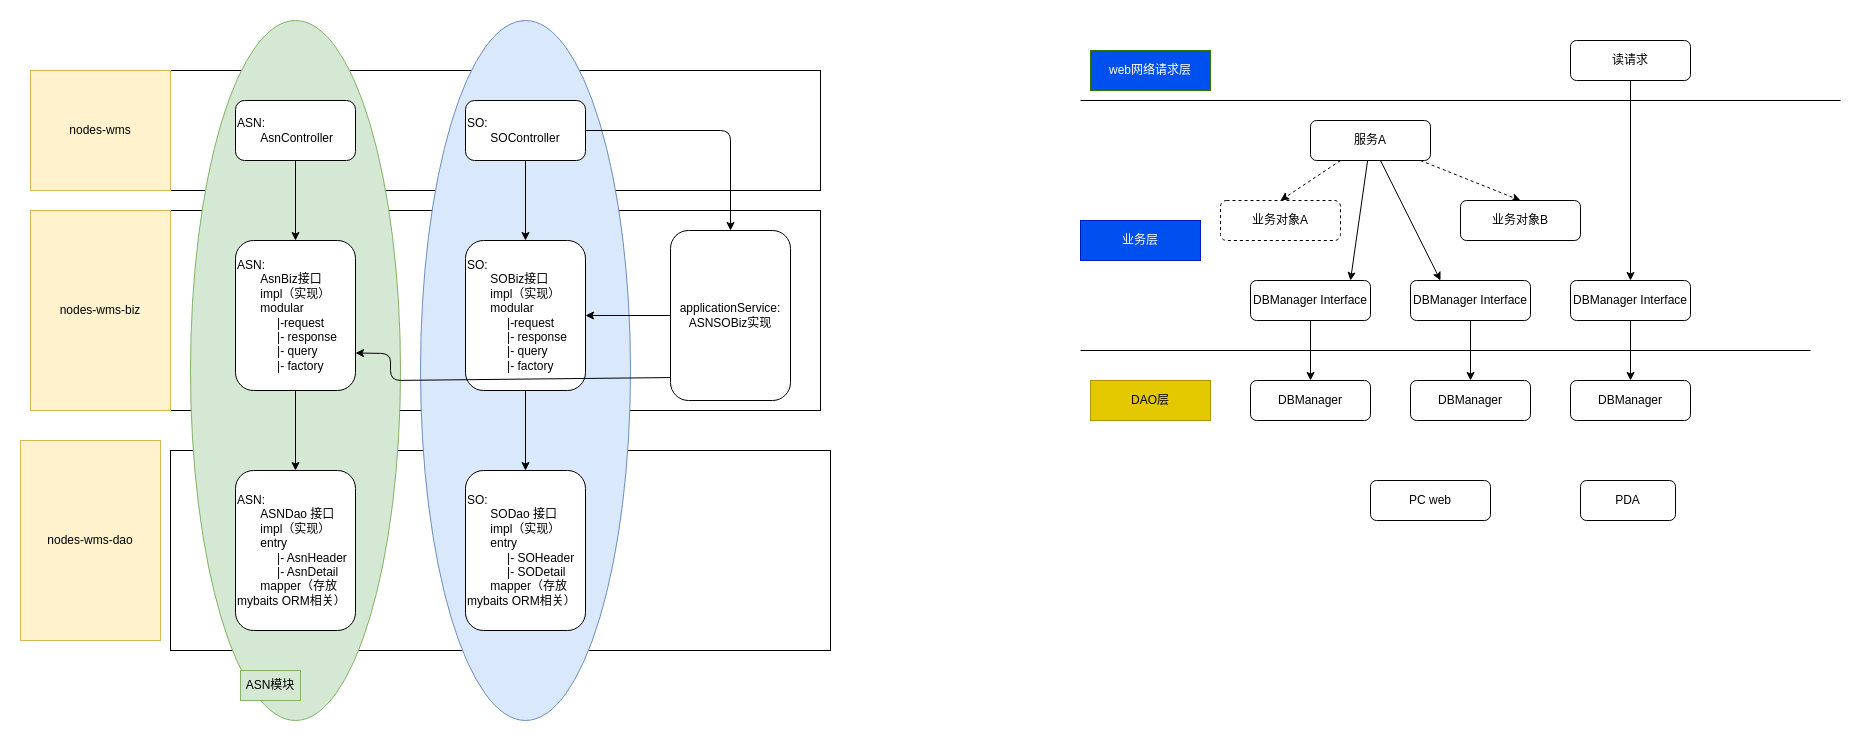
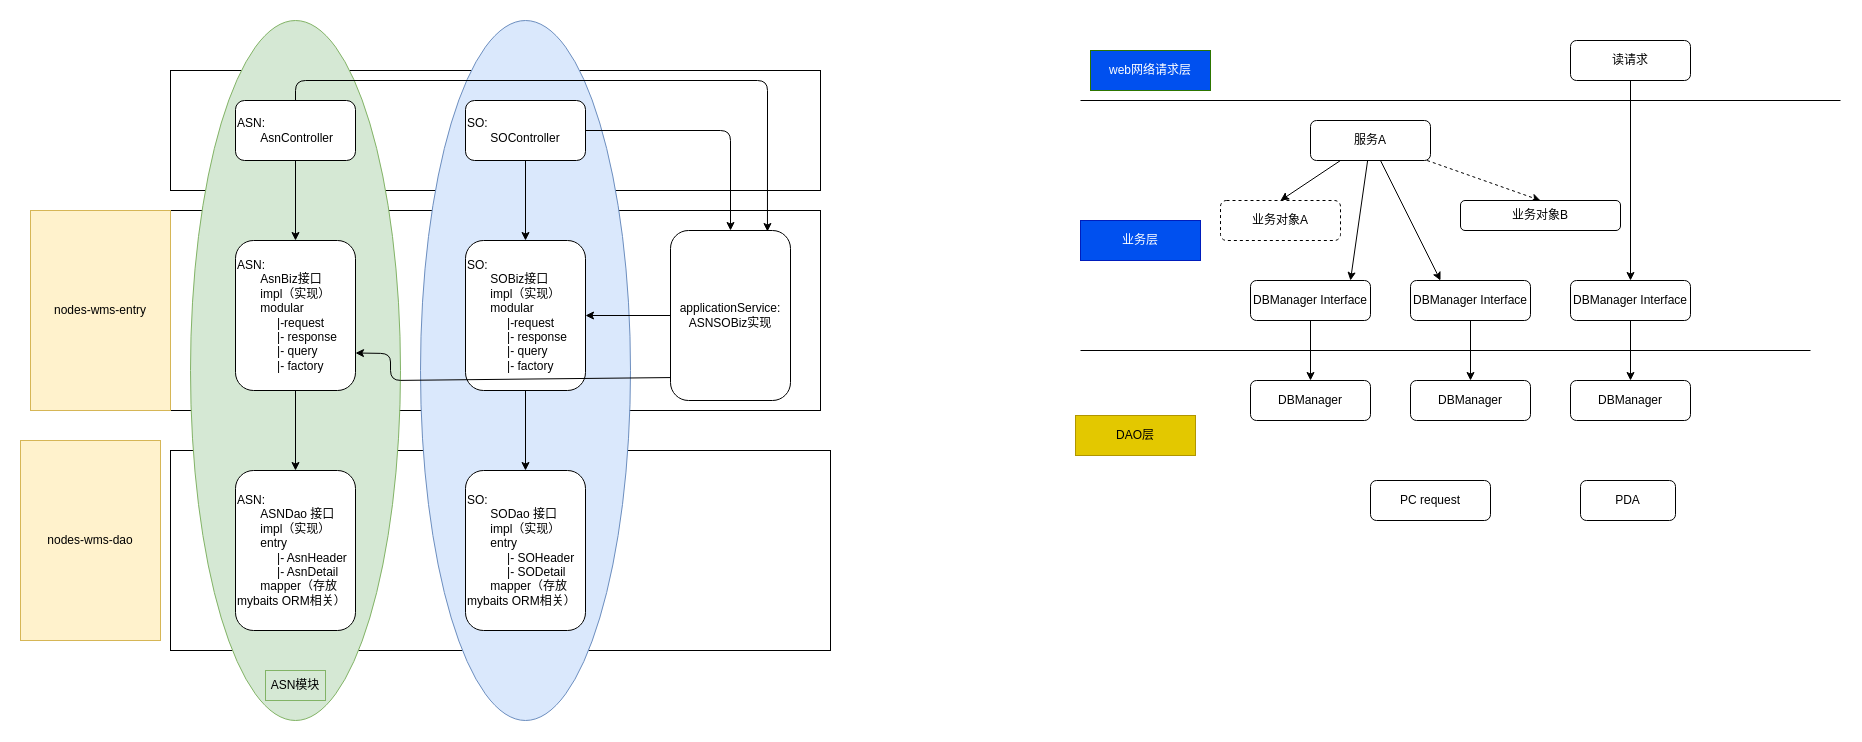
none -> (594, 81)
(101, 131) -> none
(1313, 179) -> (1313, 179)
(1521, 221) -> (1541, 216)
(101, 311) -> (101, 311)
(1151, 401) -> (1136, 436)
(1431, 501) -> (1431, 501)
(271, 686) -> (296, 686)
